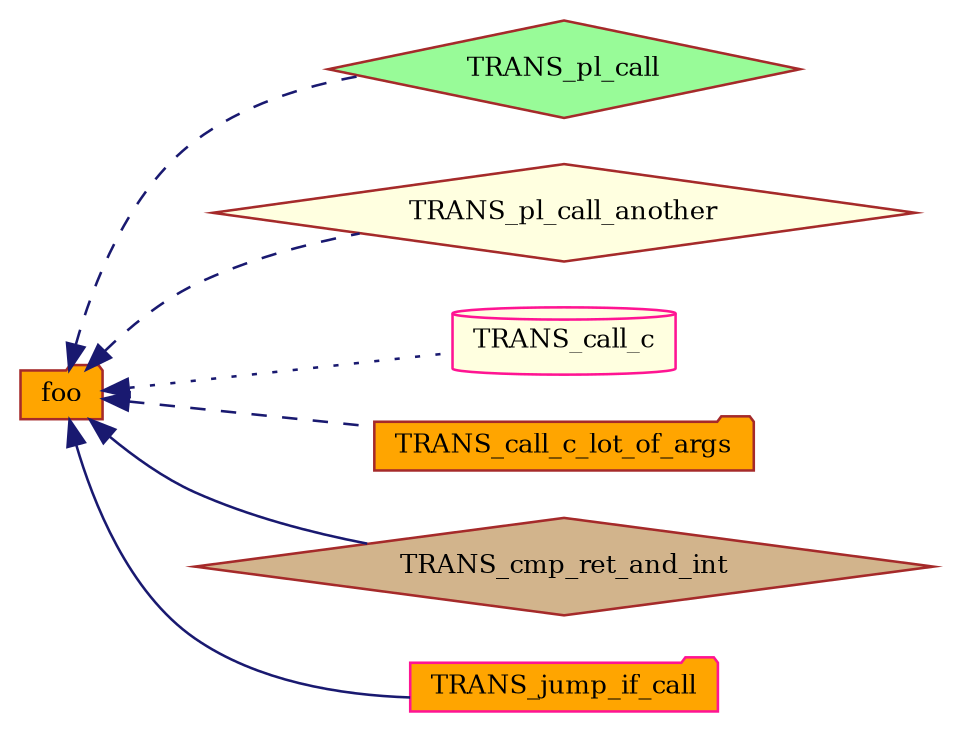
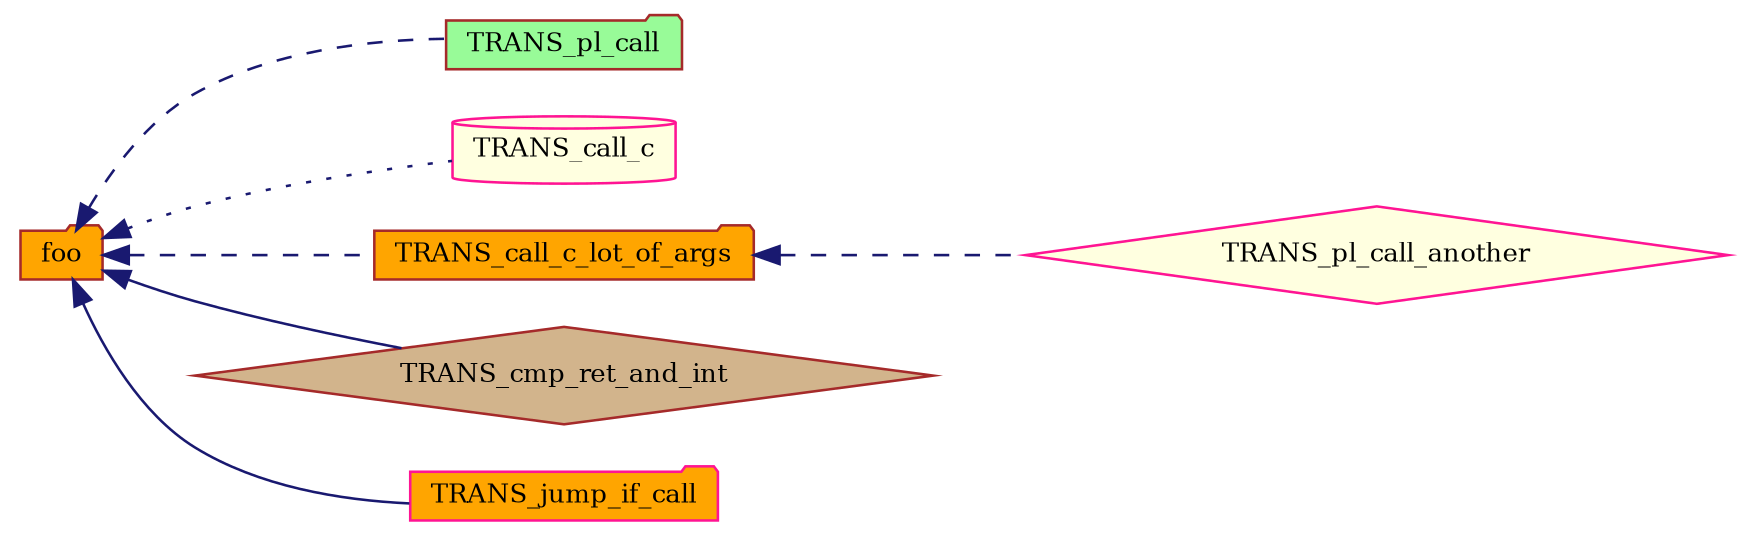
(564, 69) -> (564, 45)
(564, 213) -> (1377, 255)
(222, 273) -> (903, 255)
